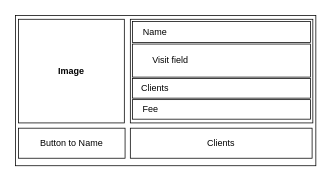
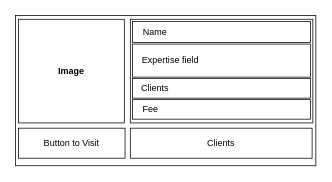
(170, 60) -> (170, 60)
(72, 143) -> (72, 143)
